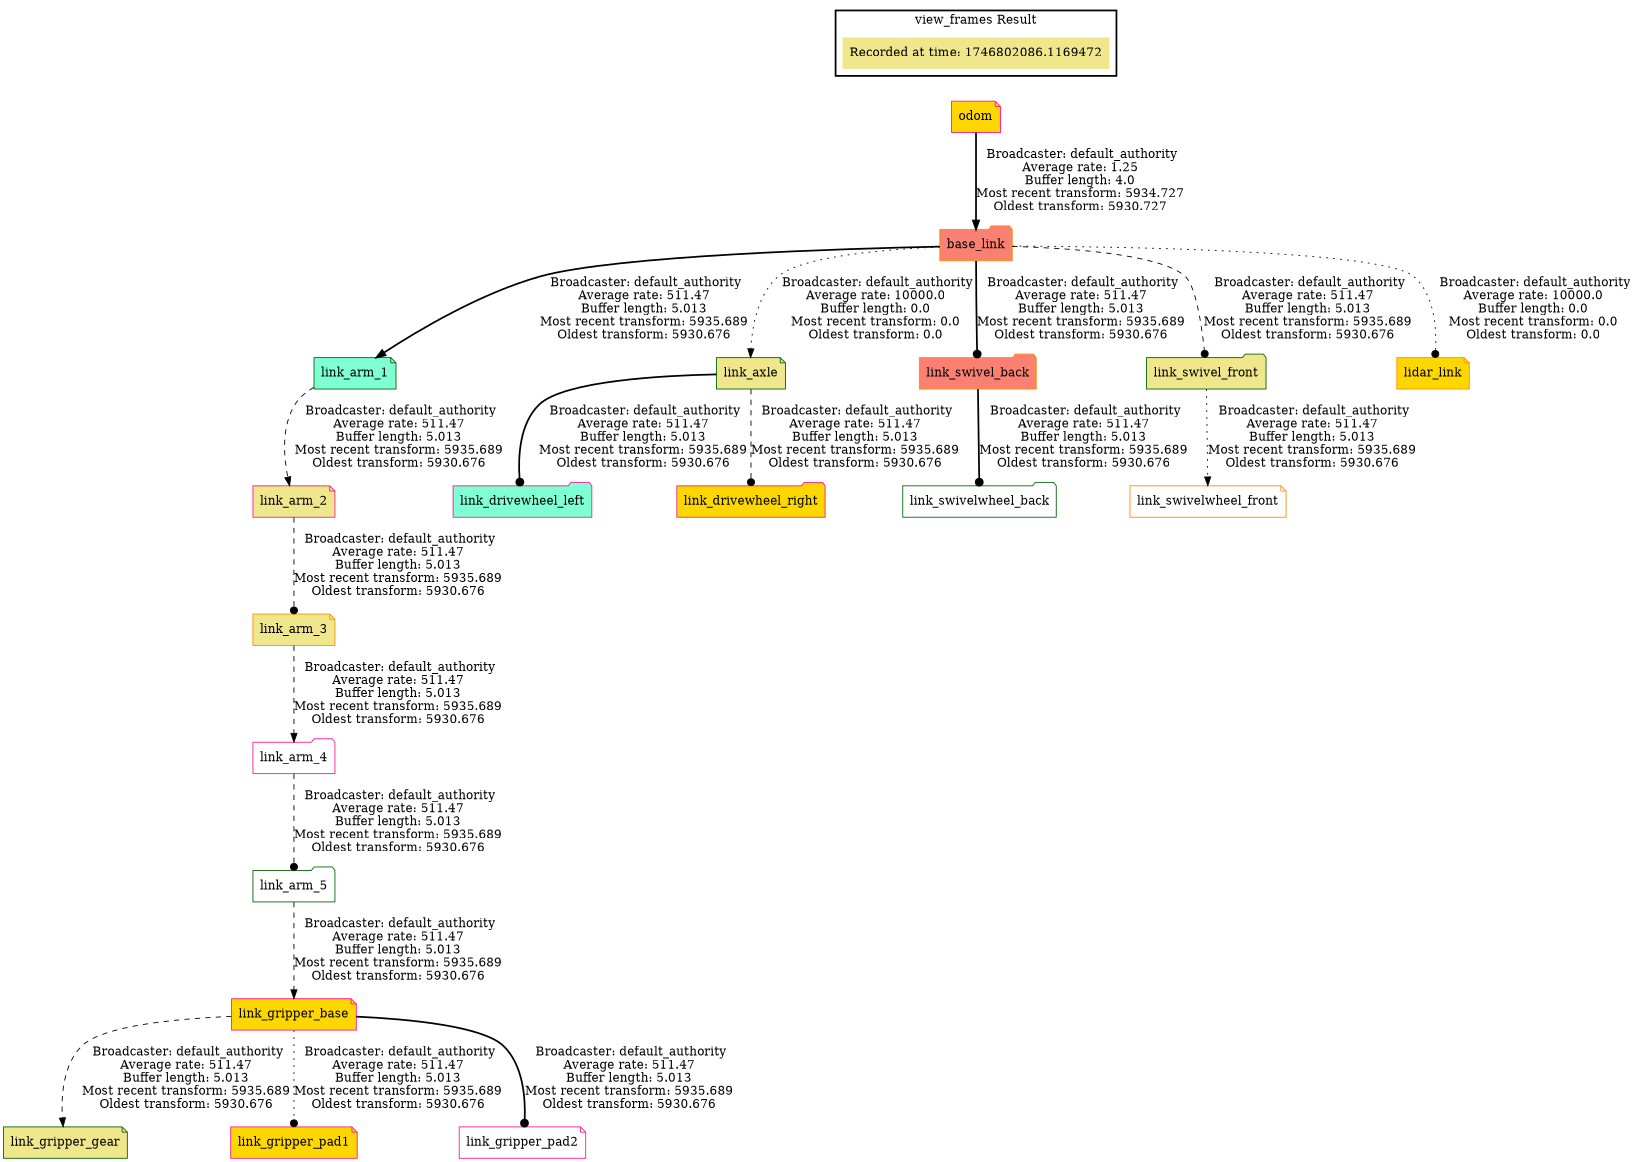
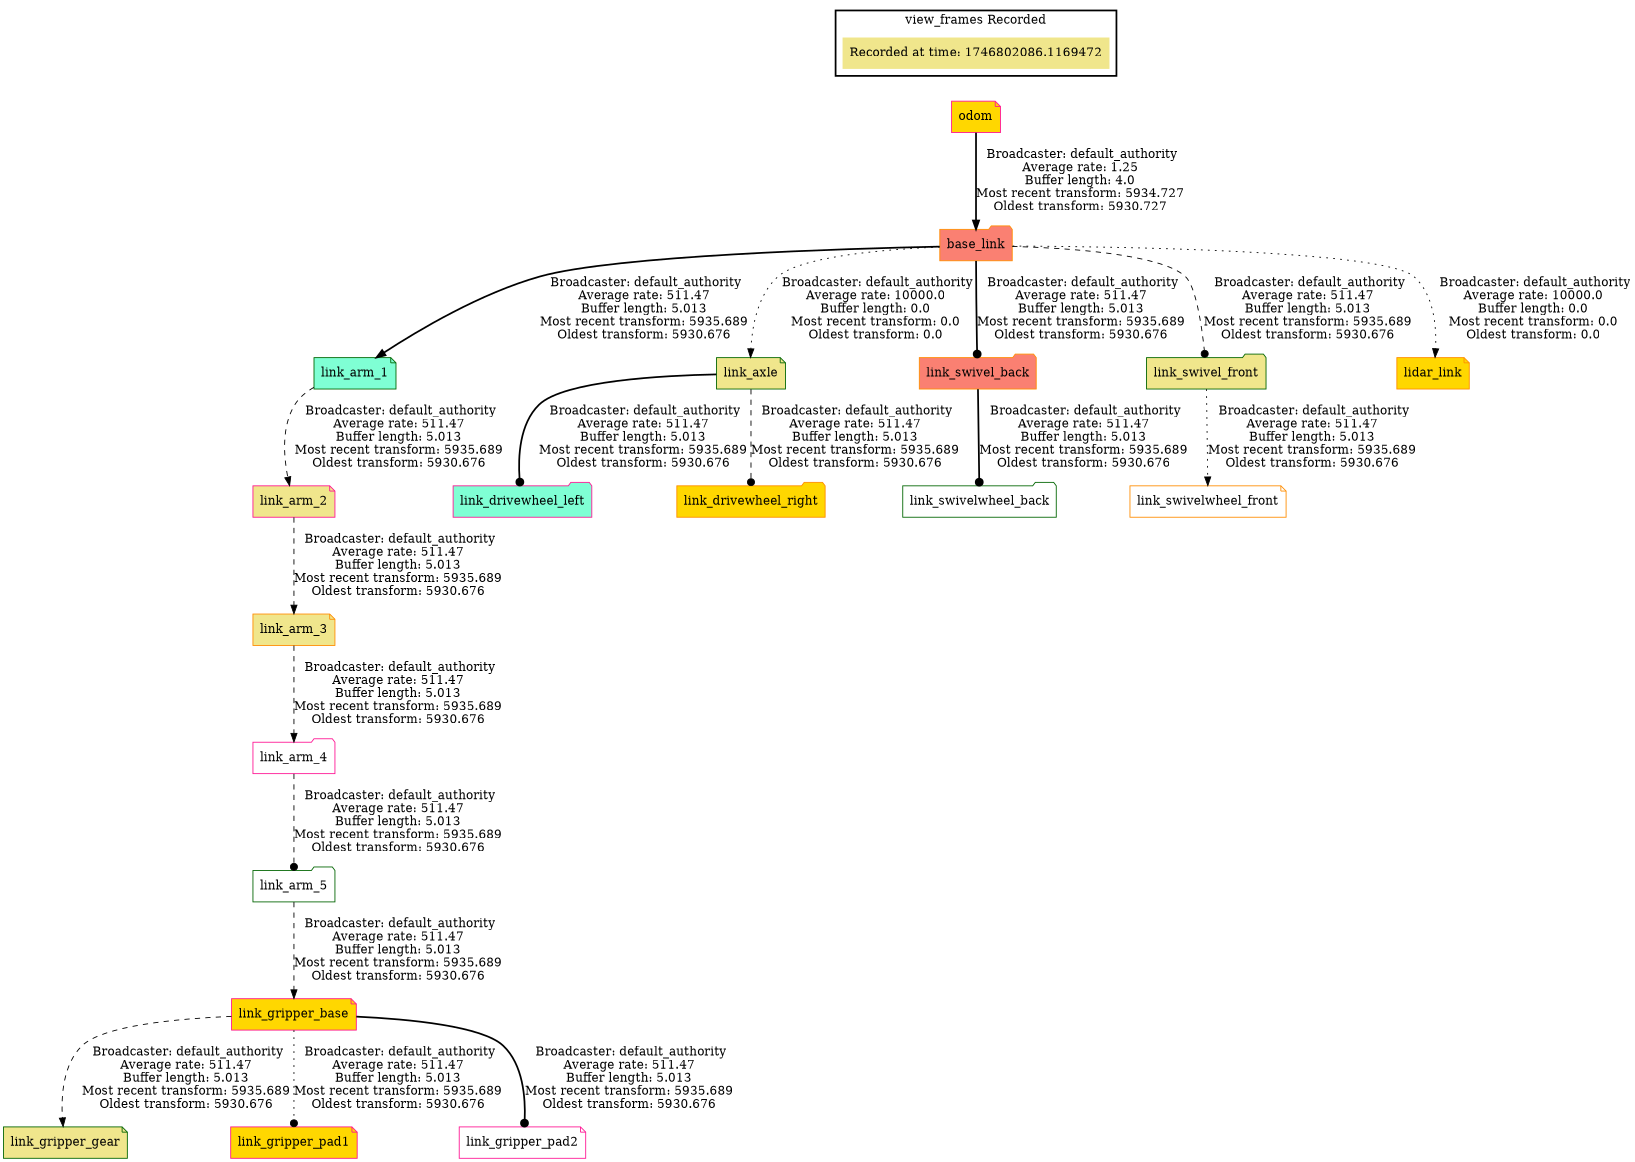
(976, 20) -> (976, 20)
(1254, 253) -> (1253, 252)
(751, 502) -> (751, 502)
(294, 562) -> (294, 561)
